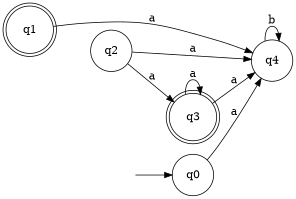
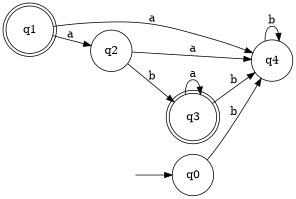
none -> (68, 40)
(152, 77) -> (152, 77)
(234, 81) -> (234, 81)
(234, 112) -> (234, 112)
